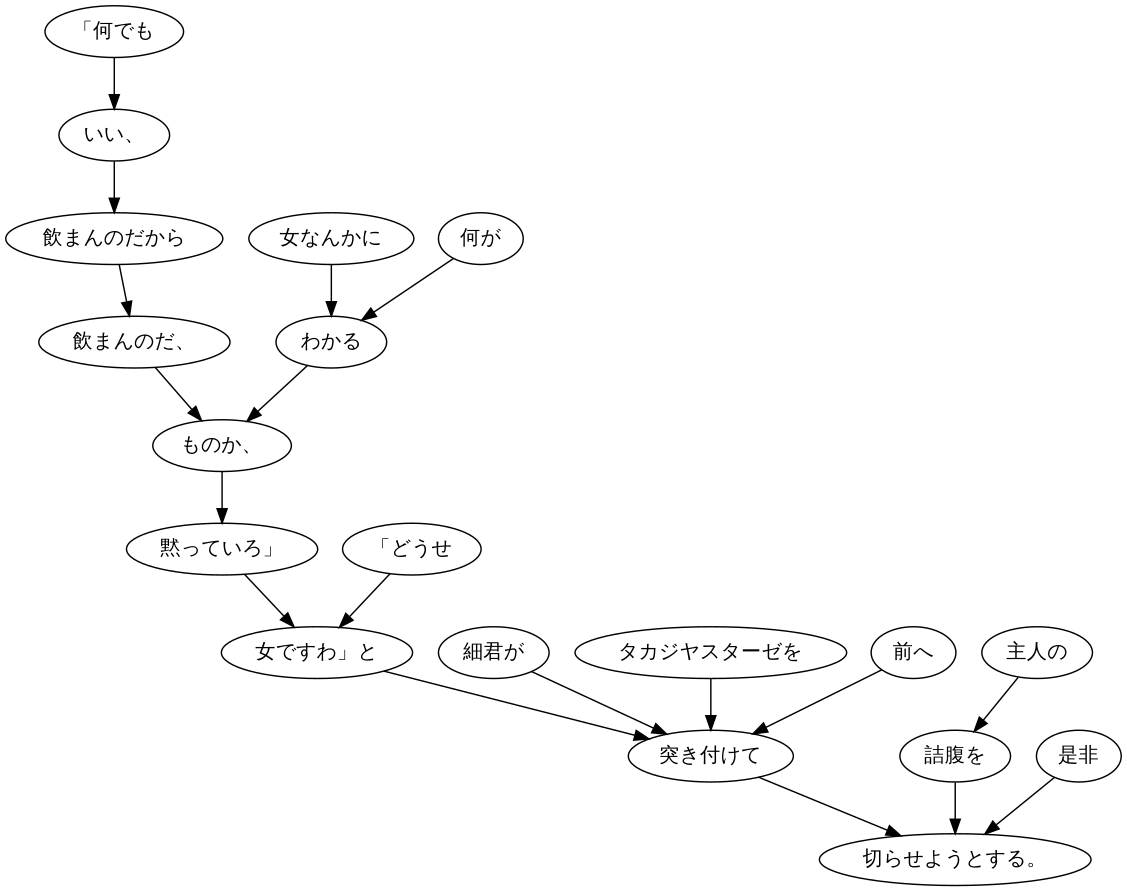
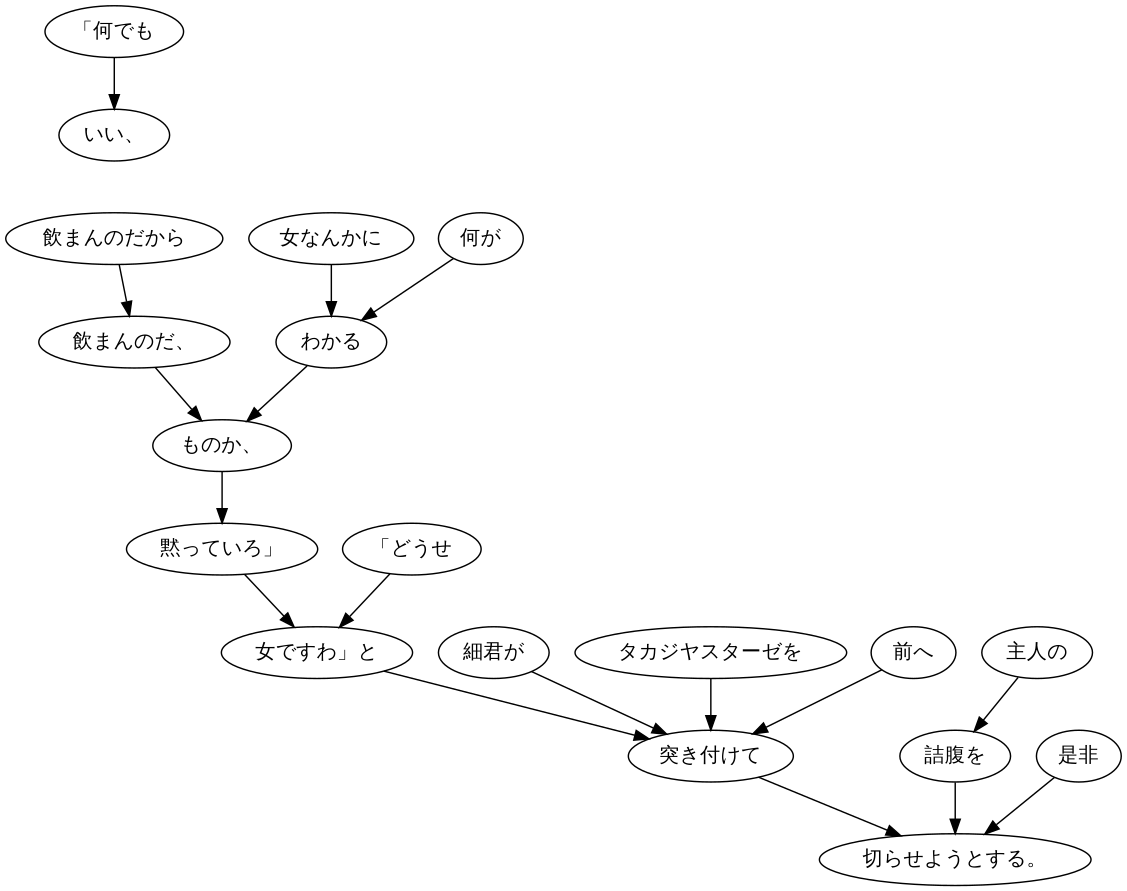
(114, 180) -> none
